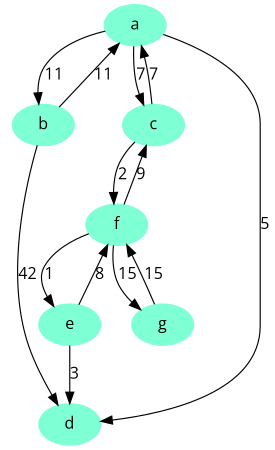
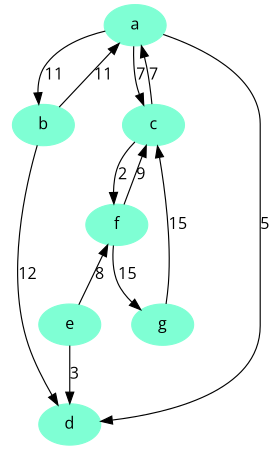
(52, 257) -> none
(28, 275) -> (28, 275)
(144, 279) -> (168, 231)
